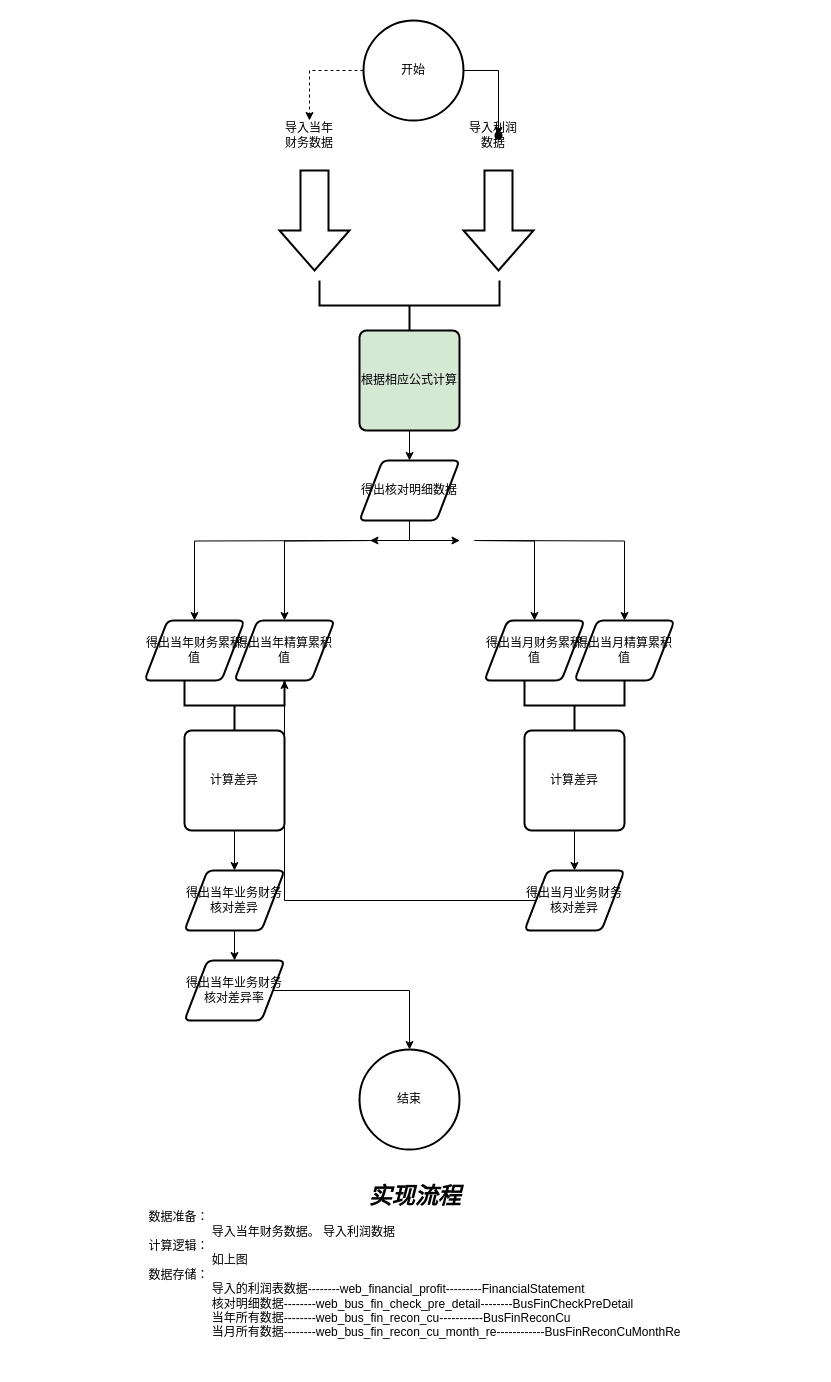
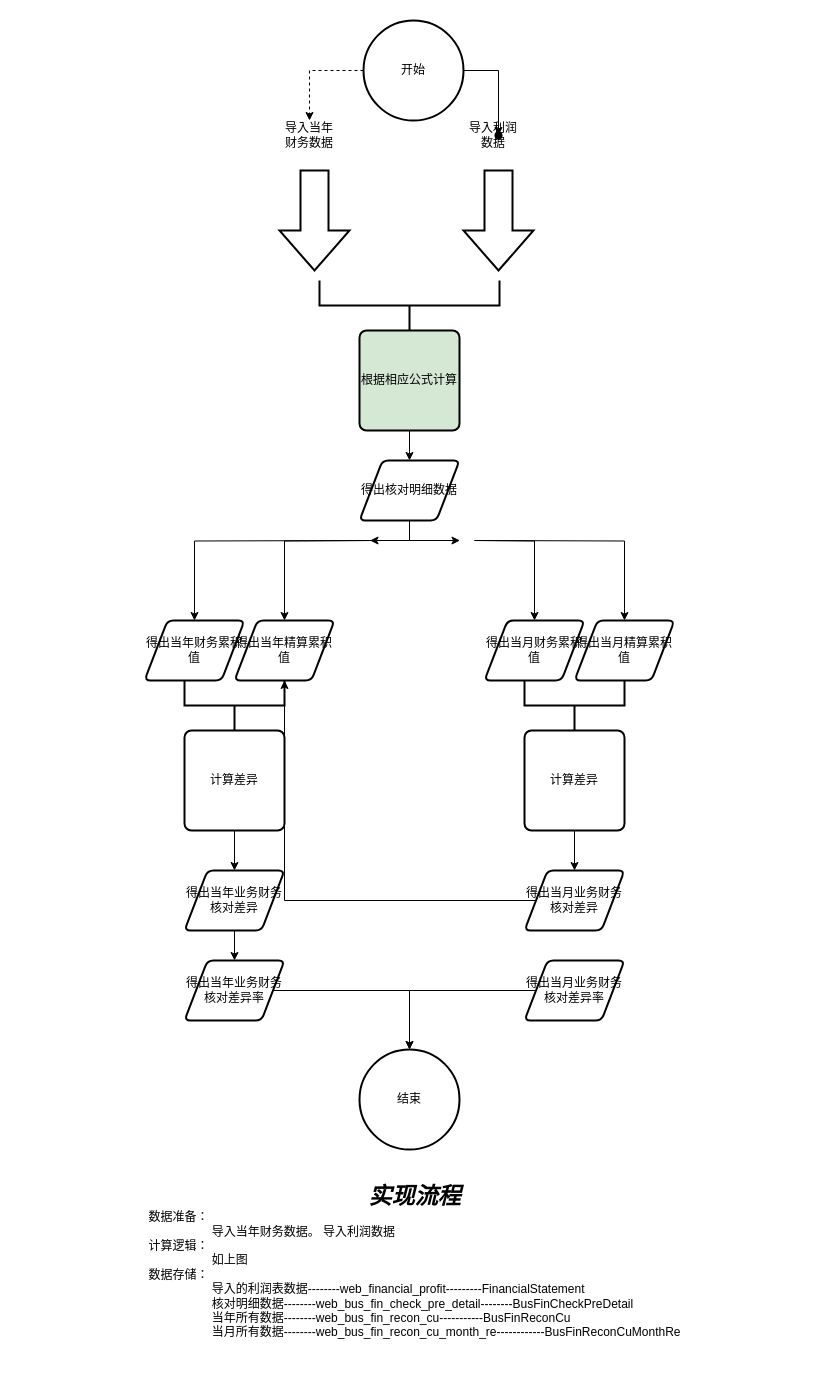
none -> (474, 991)
none -> (575, 991)
